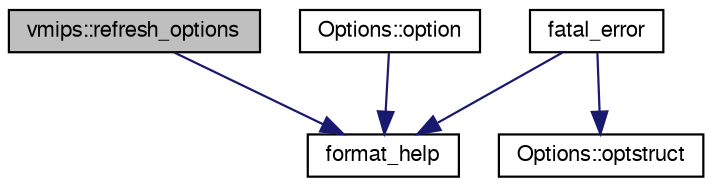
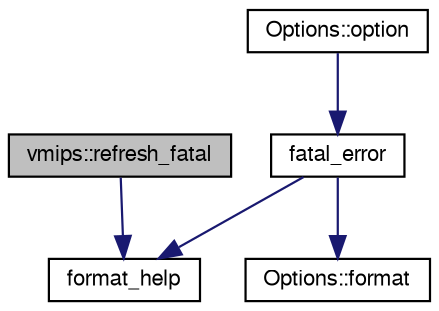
(134, 31) -> (120, 156)
(387, 82) -> (338, 82)
(601, 156) -> (338, 280)
